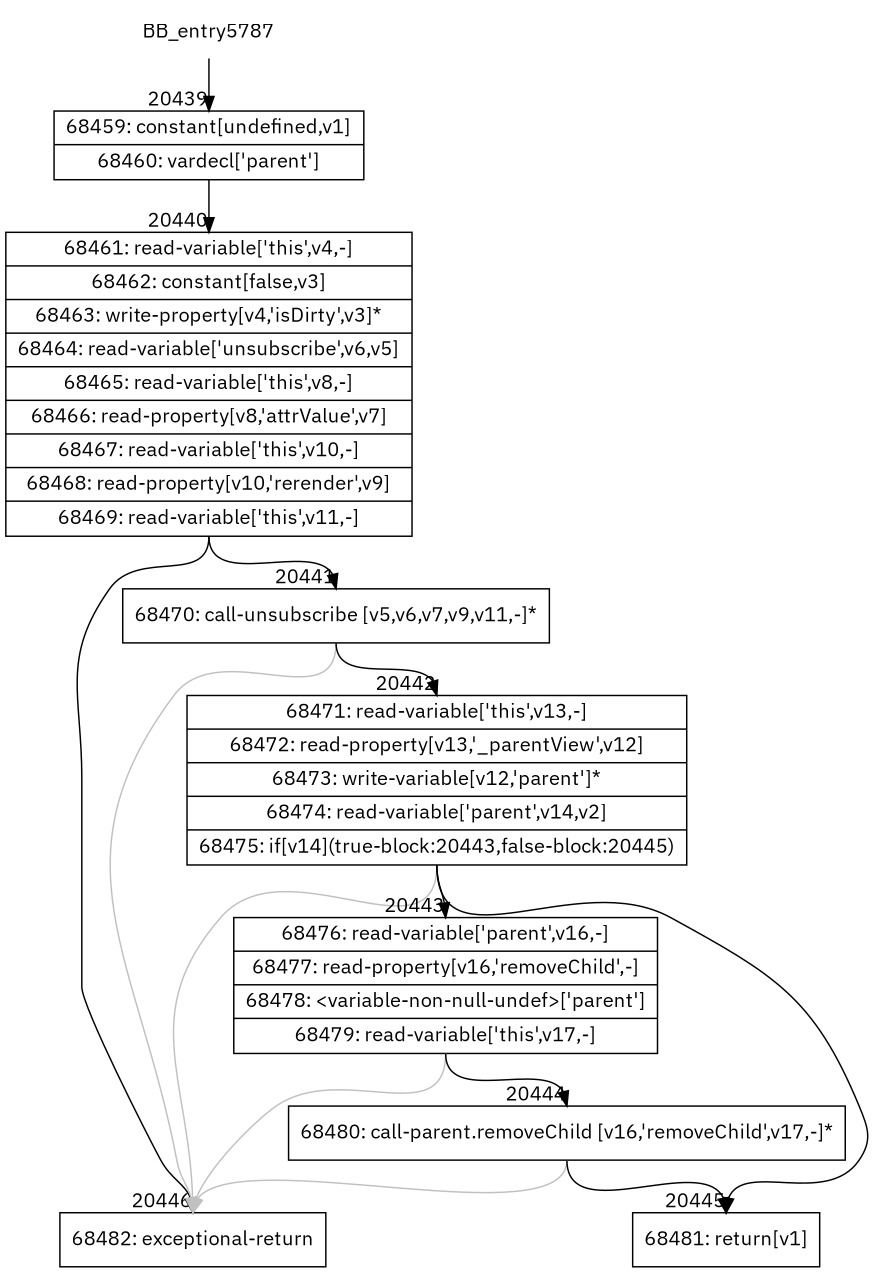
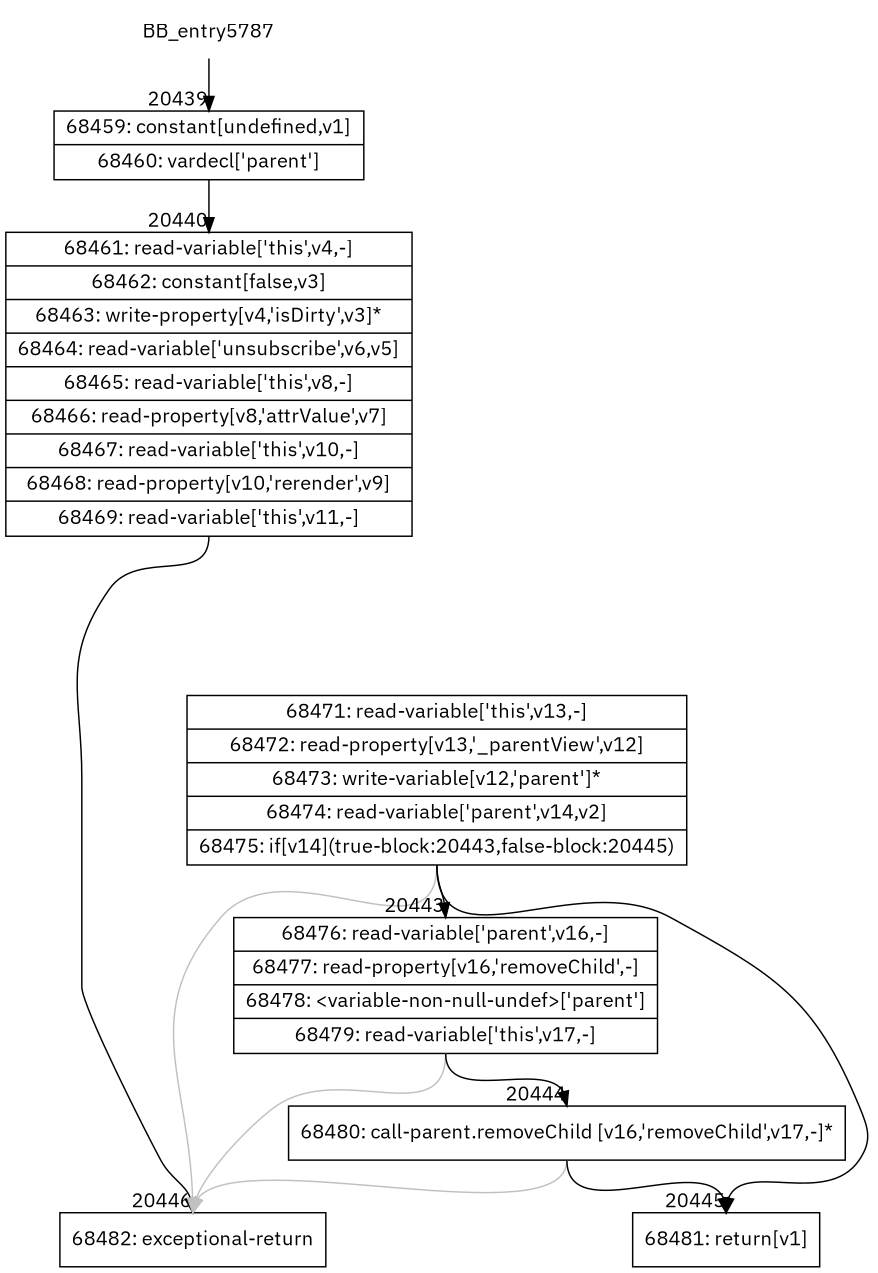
(336, 616) -> none
